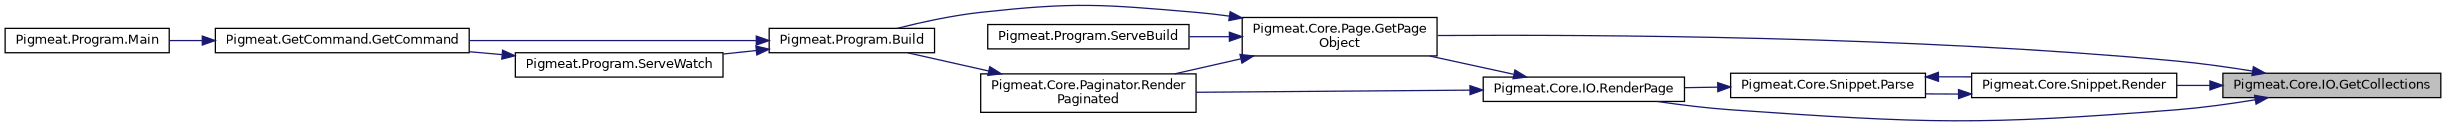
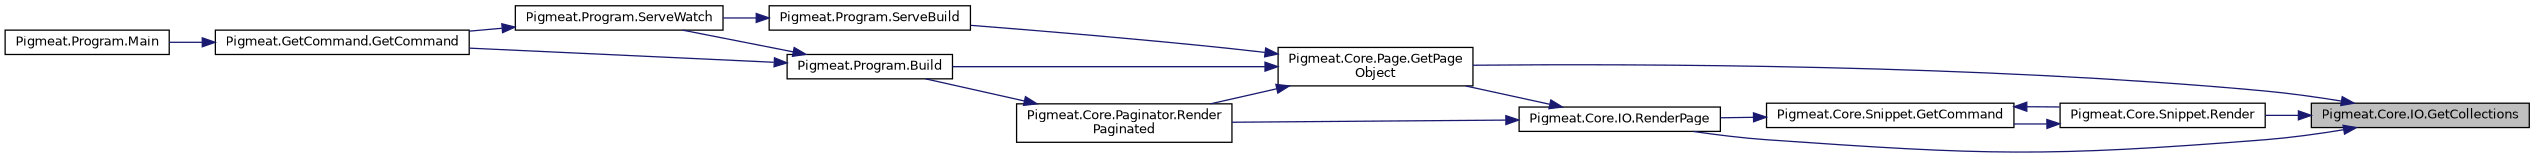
none -> (740, 18)
(1828, 85) -> (1890, 115)
